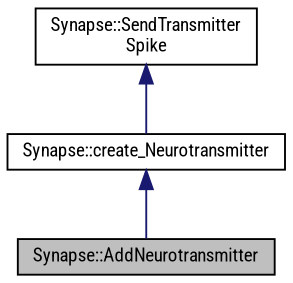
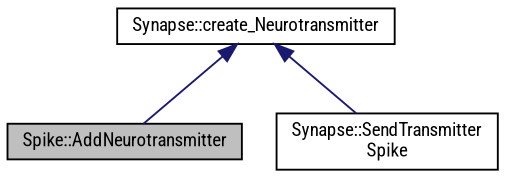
(146, 109) -> (323, 85)
(146, 257) -> (125, 142)
